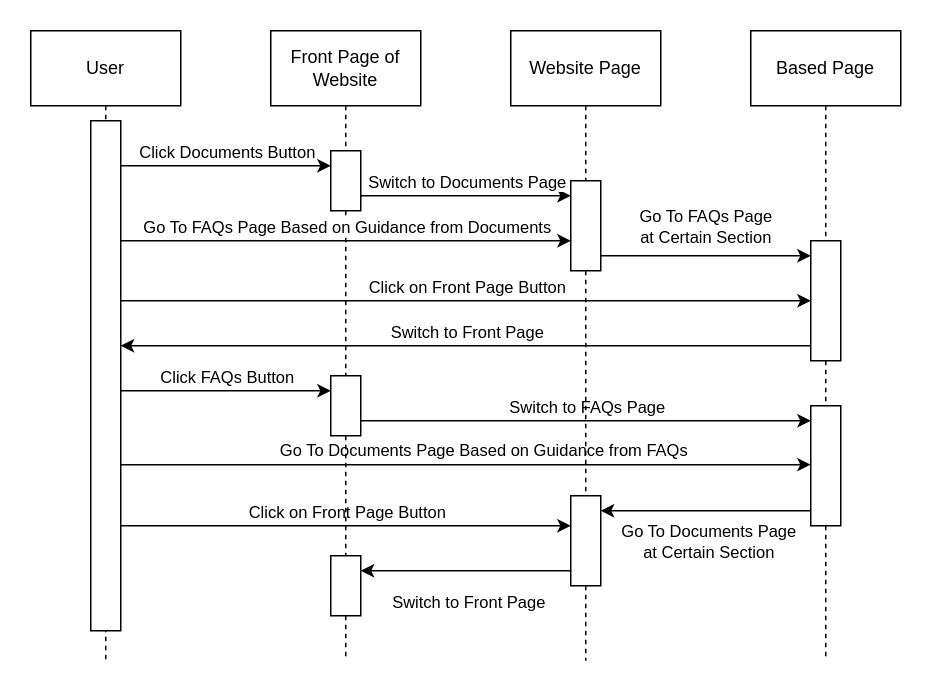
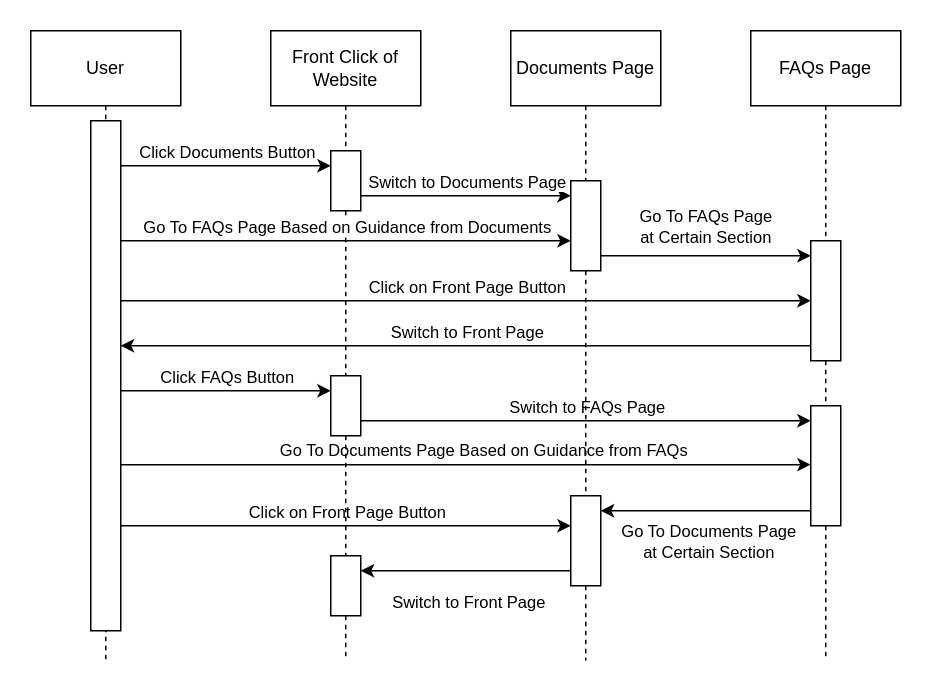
(346, 68) -> (346, 68)
(586, 68) -> (586, 68)
(826, 68) -> (826, 68)
